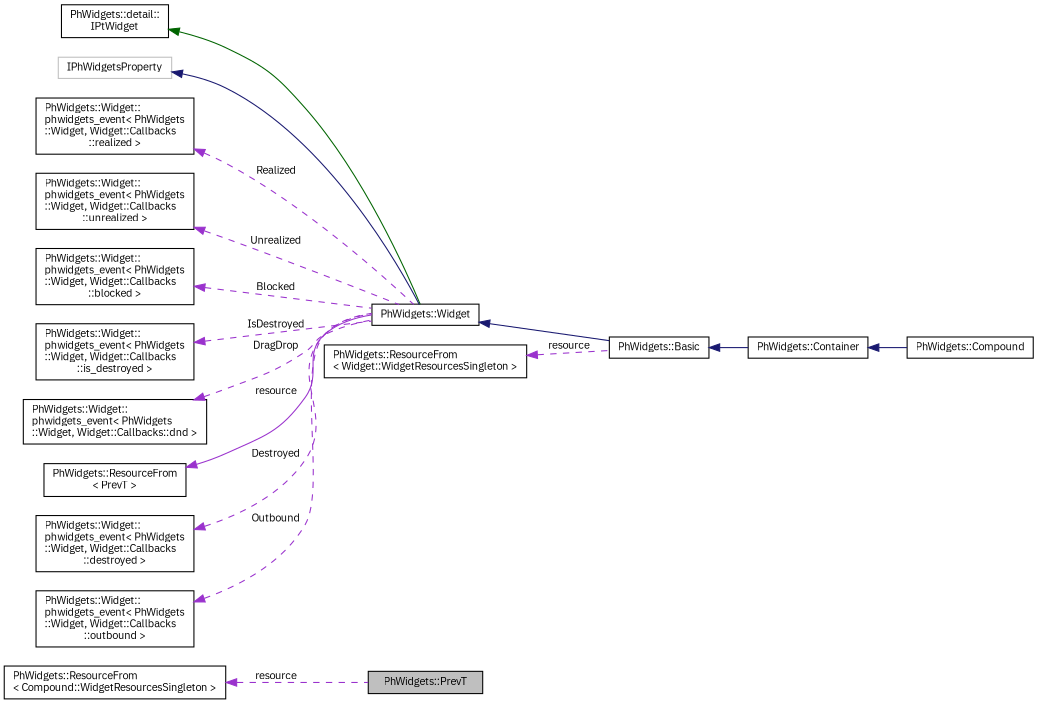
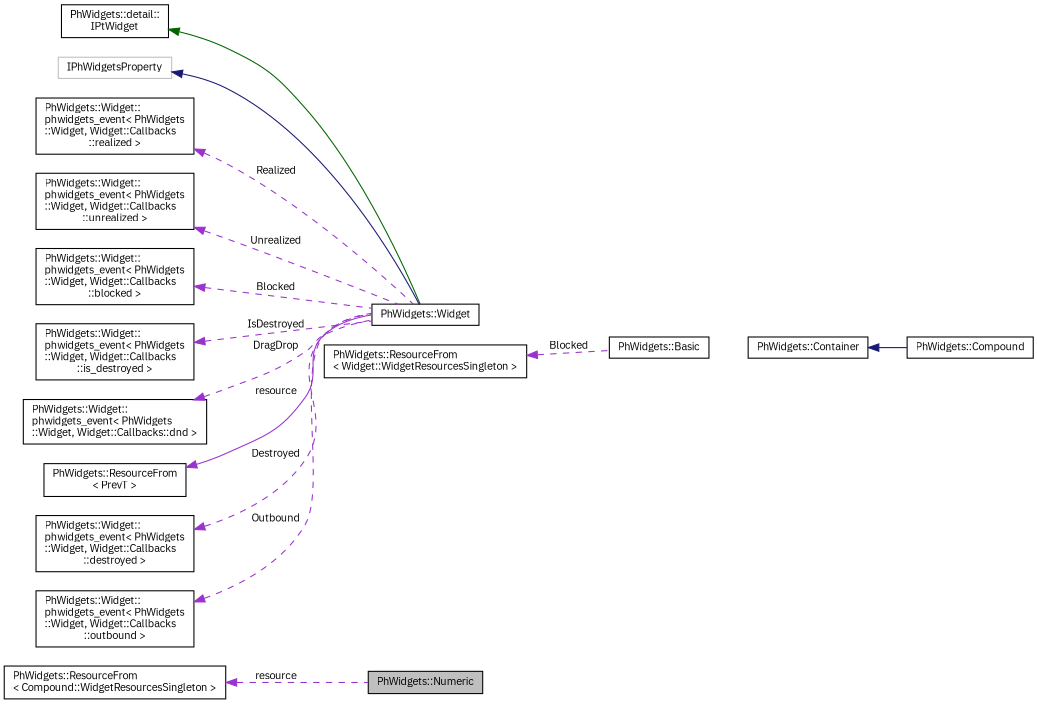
(550, 332) -> none
(568, 346) -> (568, 346)
(734, 348) -> none
(425, 682) -> (425, 682)
